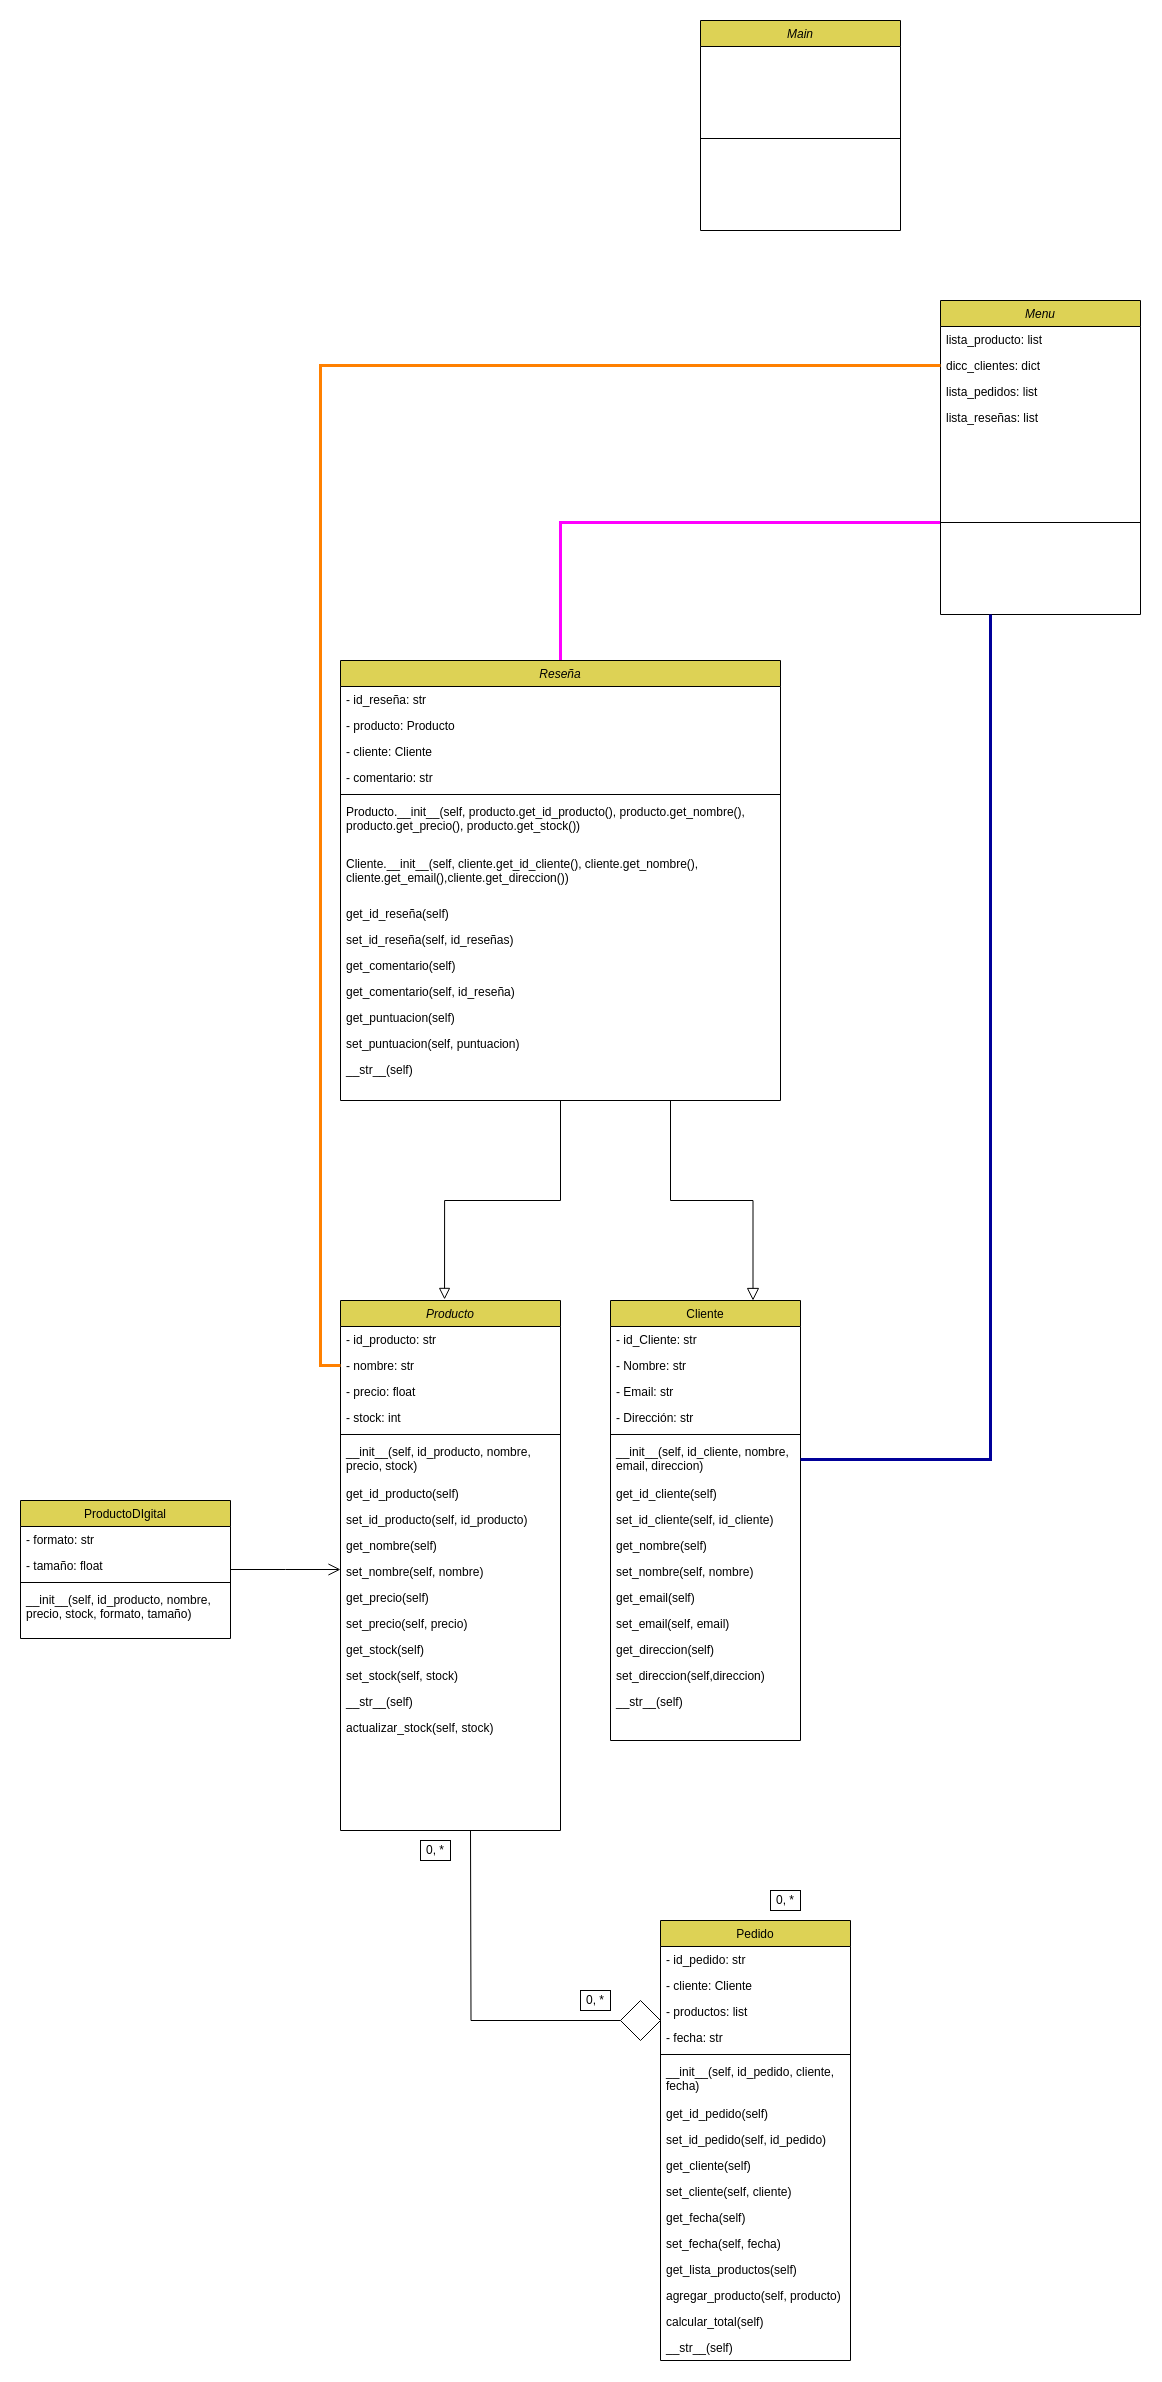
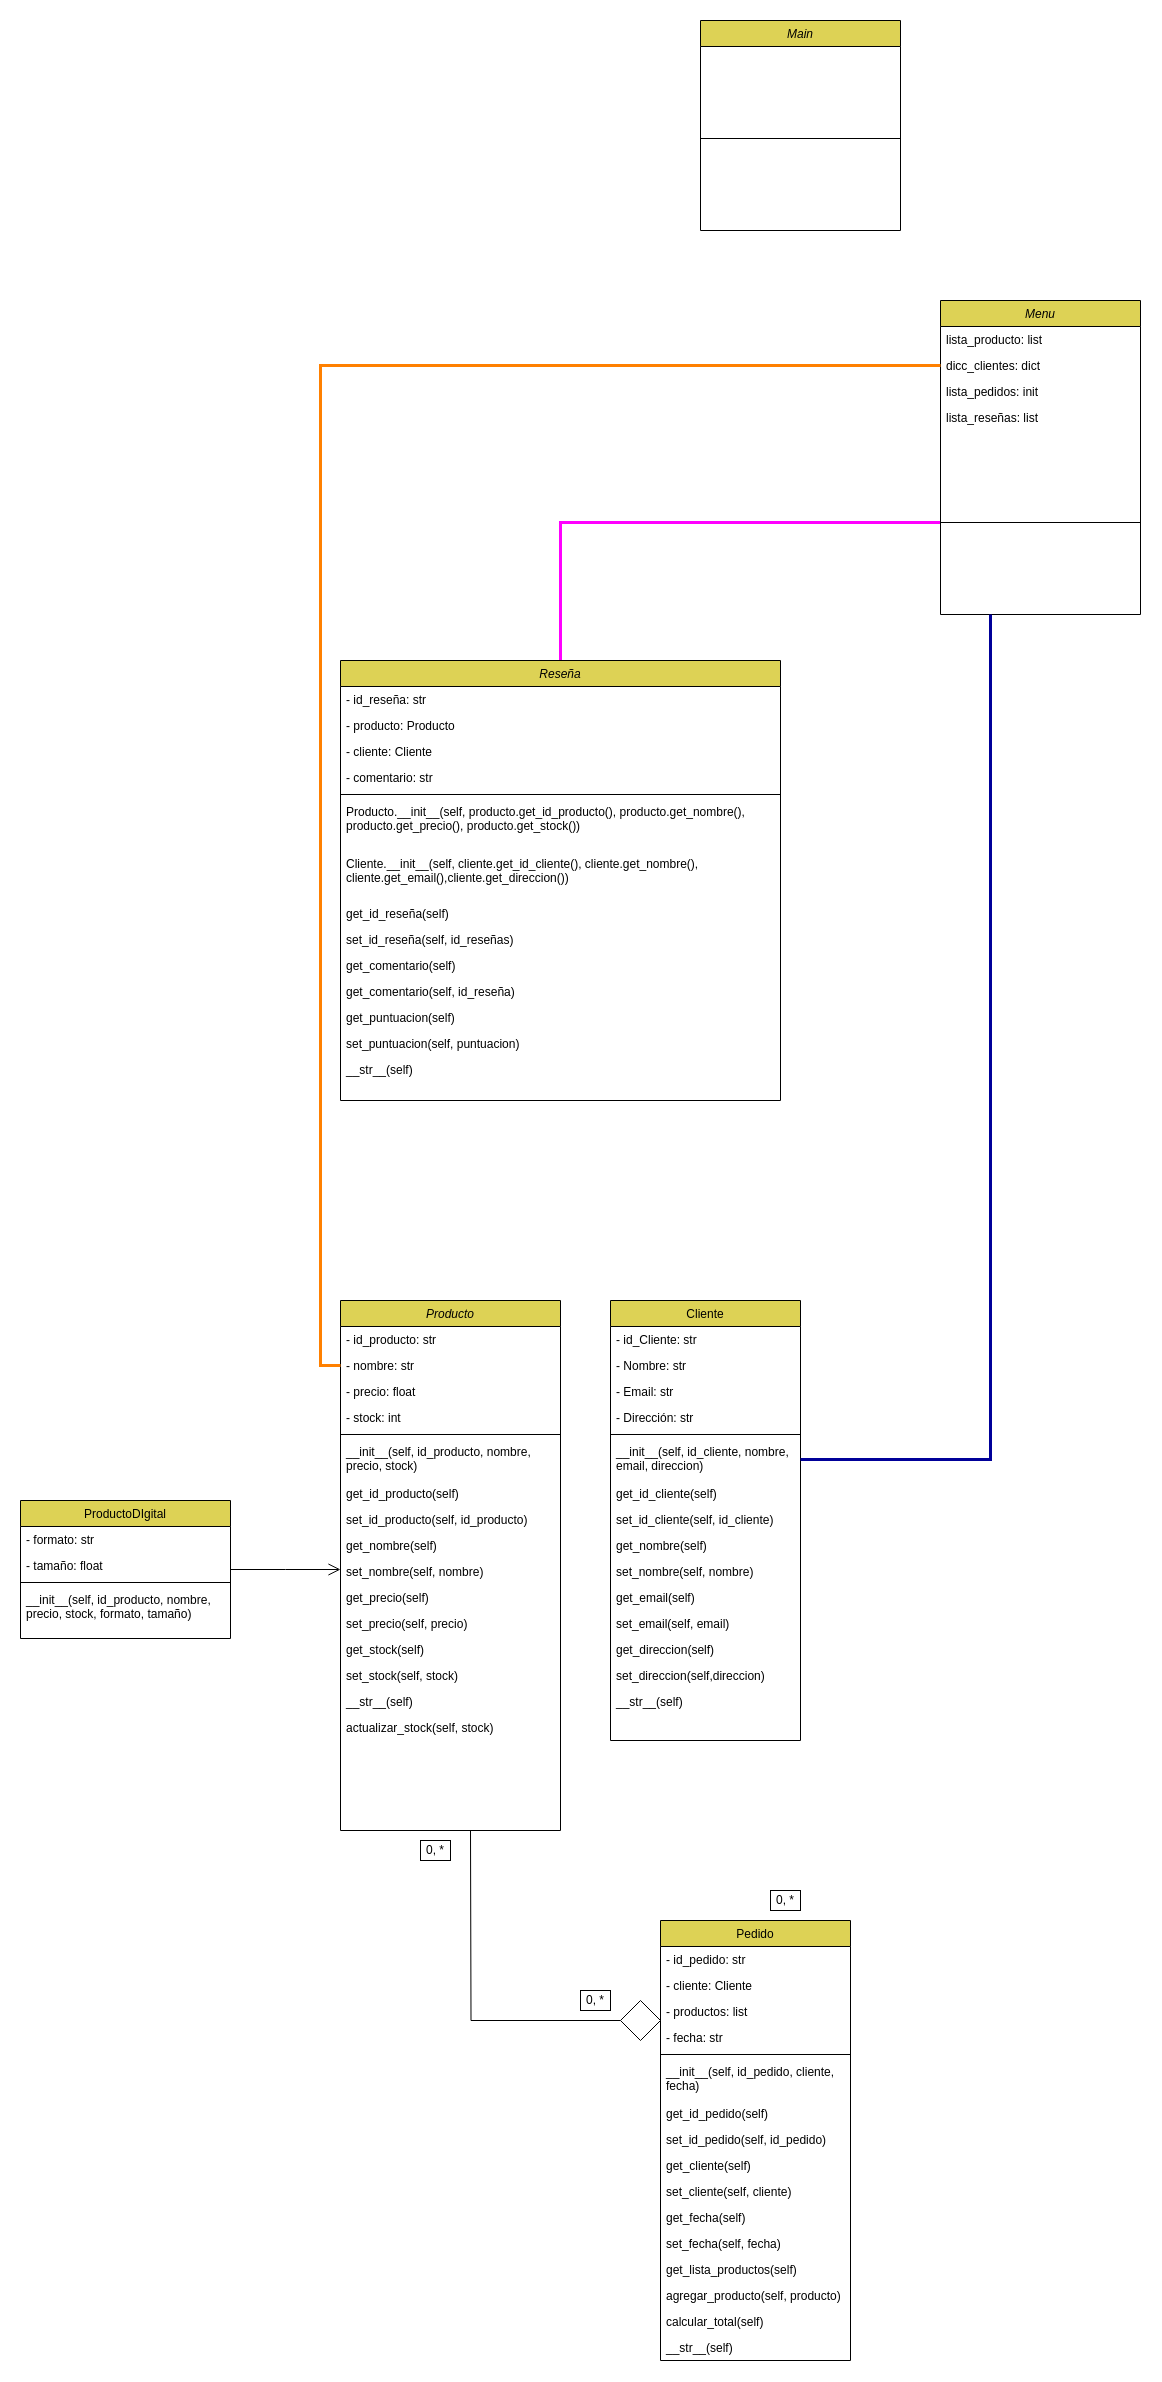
(999, 392) -> (999, 392)
(509, 1201) -> none
(706, 1201) -> none
